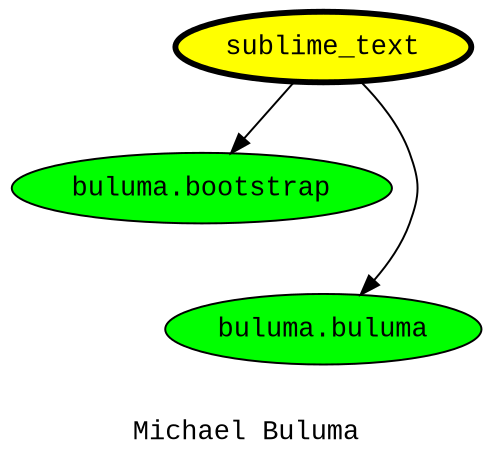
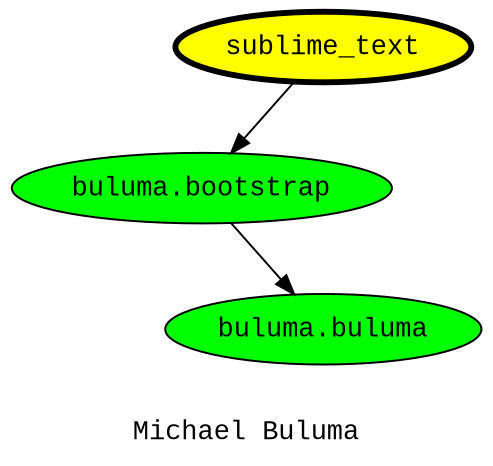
(417, 178) -> (256, 251)
